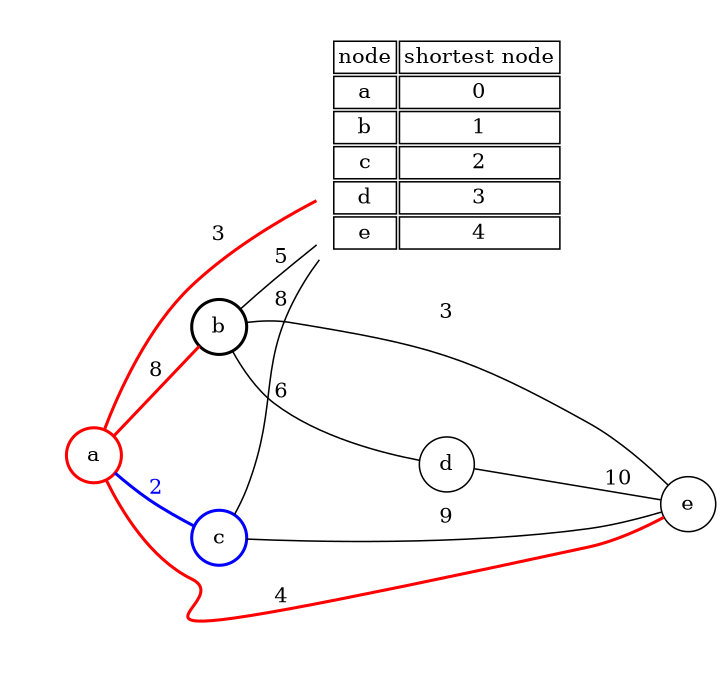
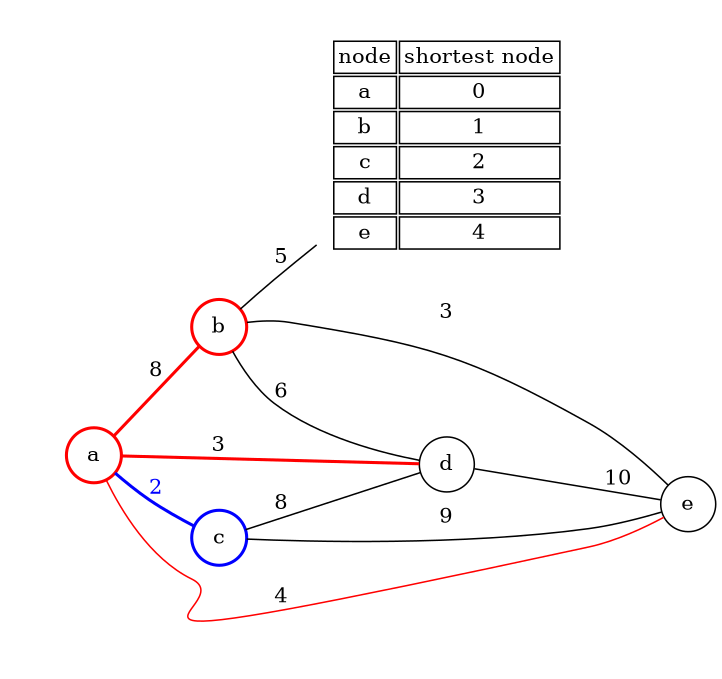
(185, 292) -> (270, 460)
(219, 327) -> (219, 327)
(270, 384) -> (333, 501)
(342, 598) -> (342, 598)
